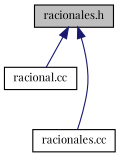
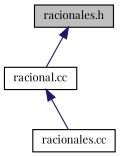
(88, 84) -> (60, 115)
